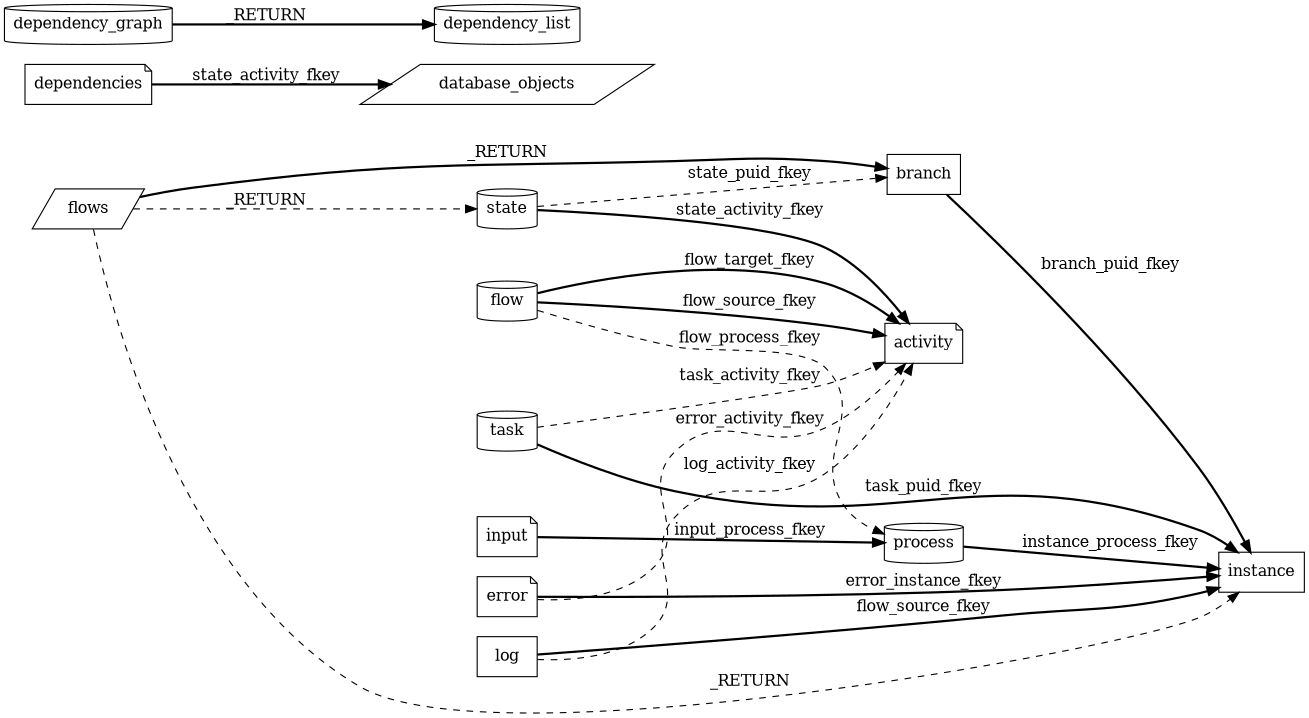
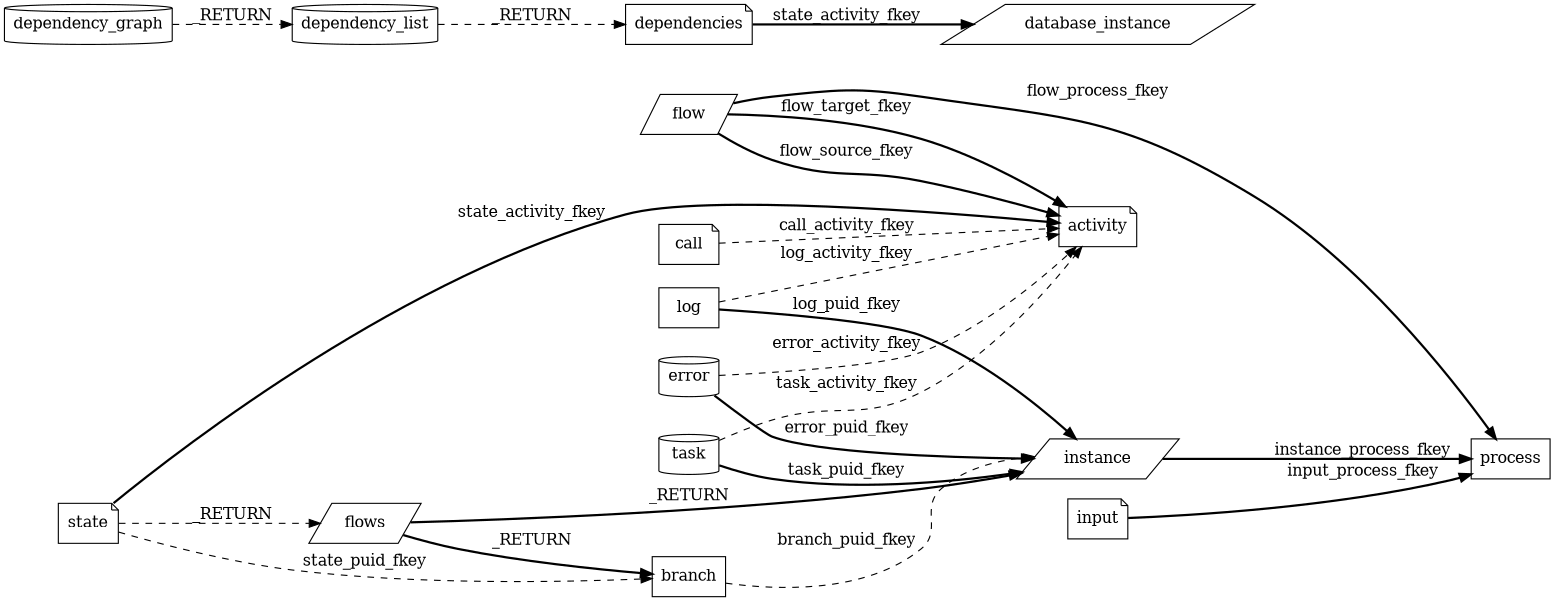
(298, 24) -> (227, 24)
none -> (526, 24)
(507, 84) -> (1098, 24)
(299, 209) -> (214, 523)
(507, 209) -> (88, 523)
none -> (689, 244)
(507, 301) -> (689, 114)
(773, 352) -> (1163, 148)
(1108, 359) -> (901, 562)
(924, 543) -> (1511, 459)
(1085, 557) -> (1311, 459)
(1262, 572) -> (1098, 459)
(924, 582) -> (847, 428)
(507, 597) -> (689, 377)
(924, 607) -> (847, 305)
(529, 713) -> (711, 508)
